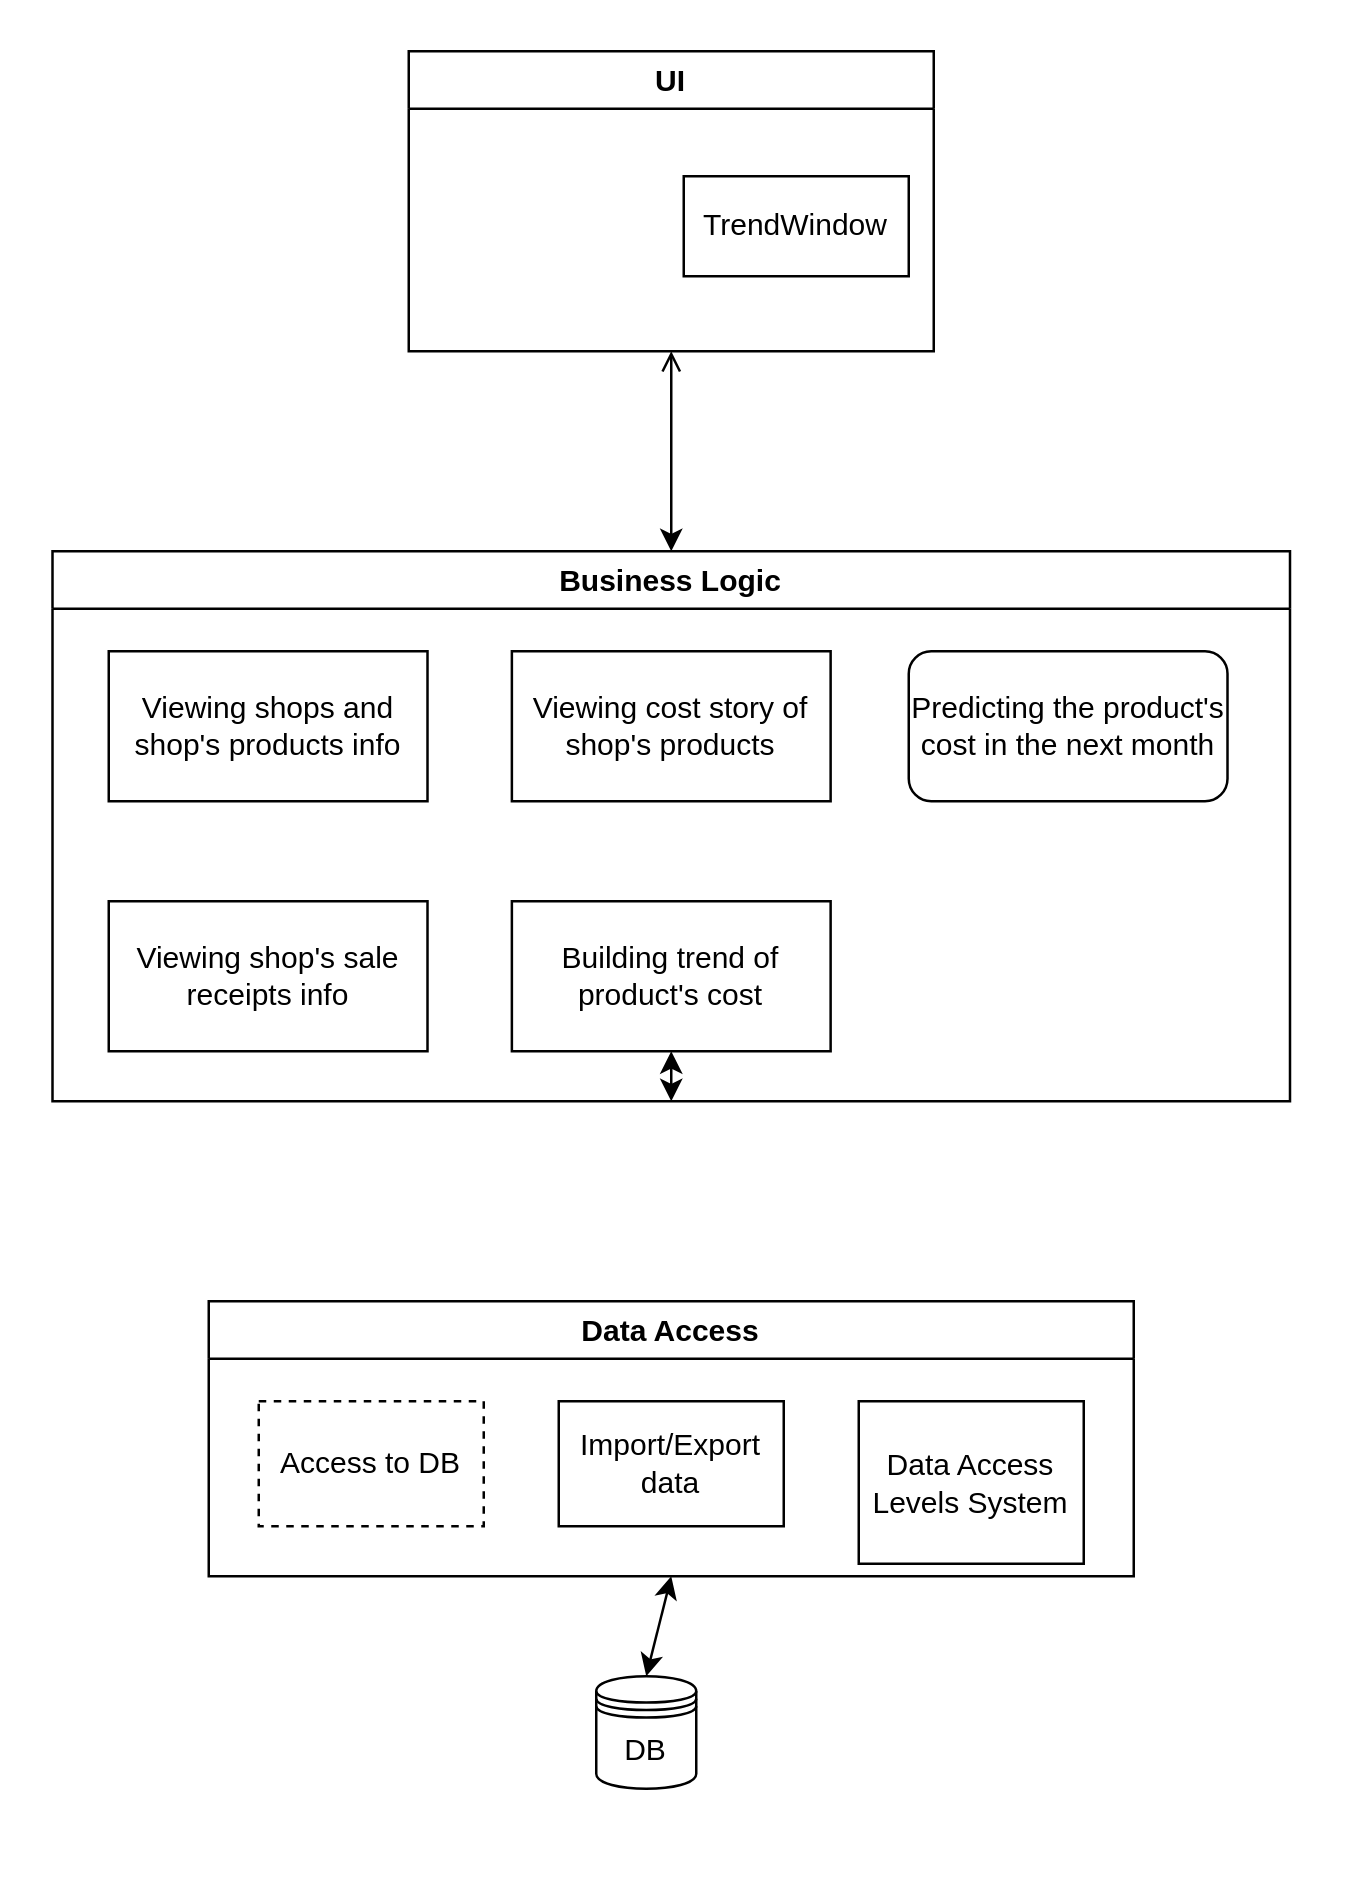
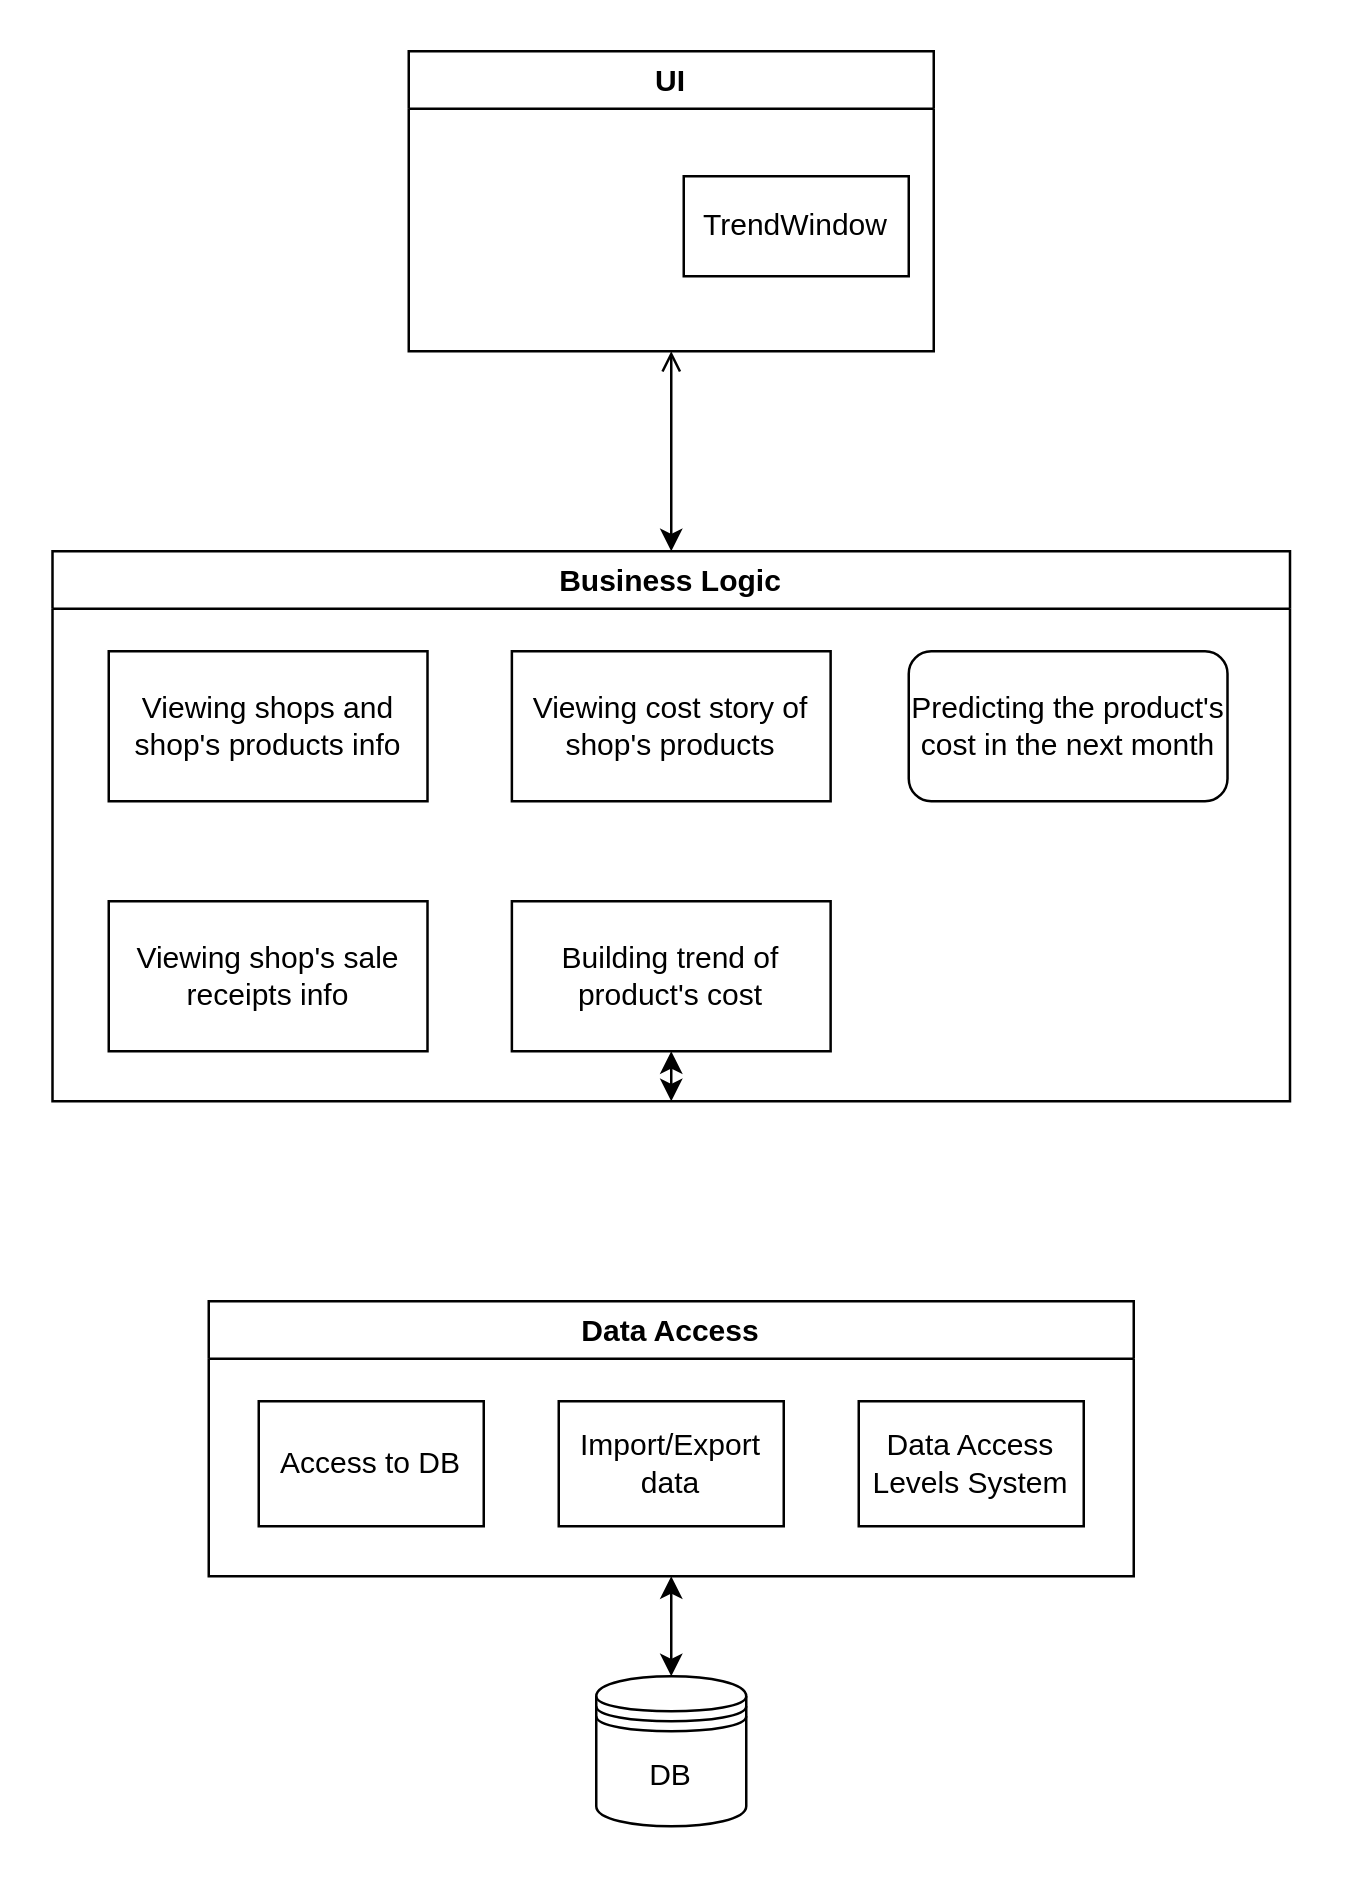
(371, 1464) -> (371, 1464)
(971, 1483) -> (971, 1464)
(646, 1733) -> (671, 1751)
